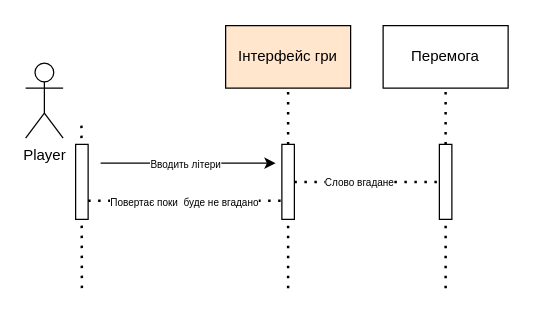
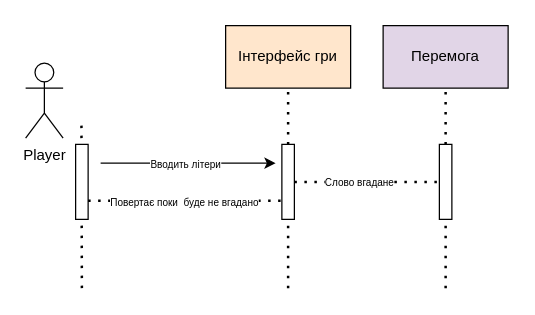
(446, 57) -> (446, 57)
